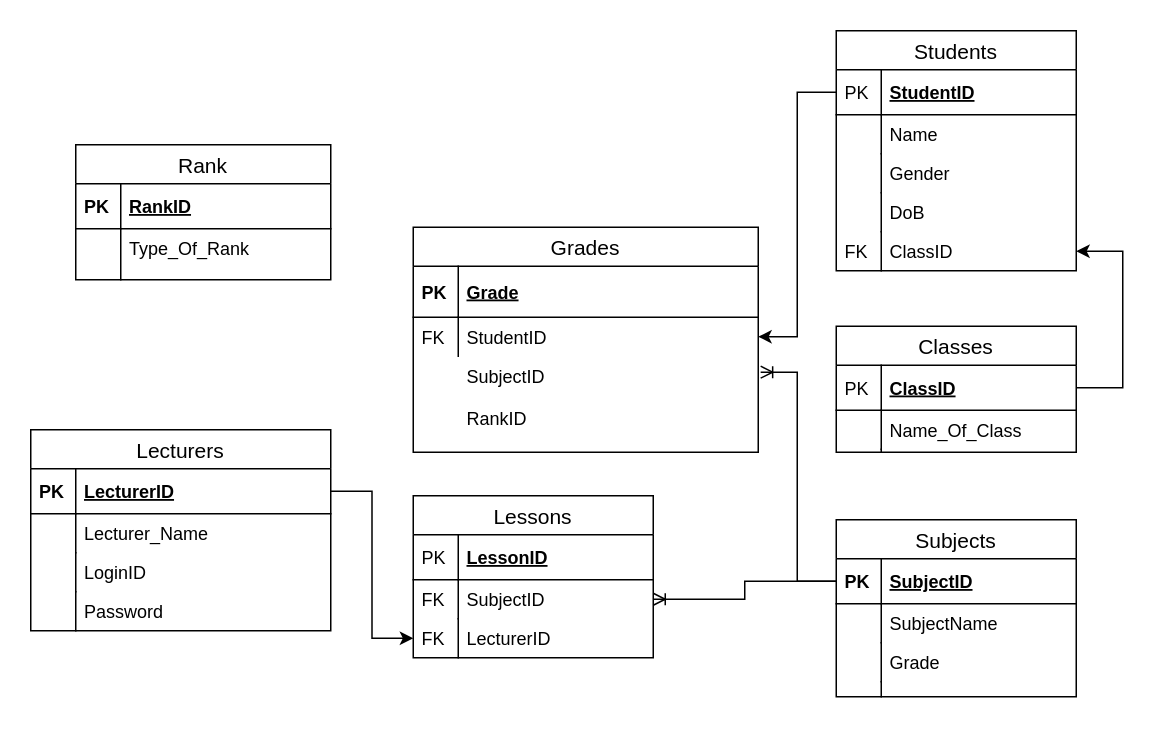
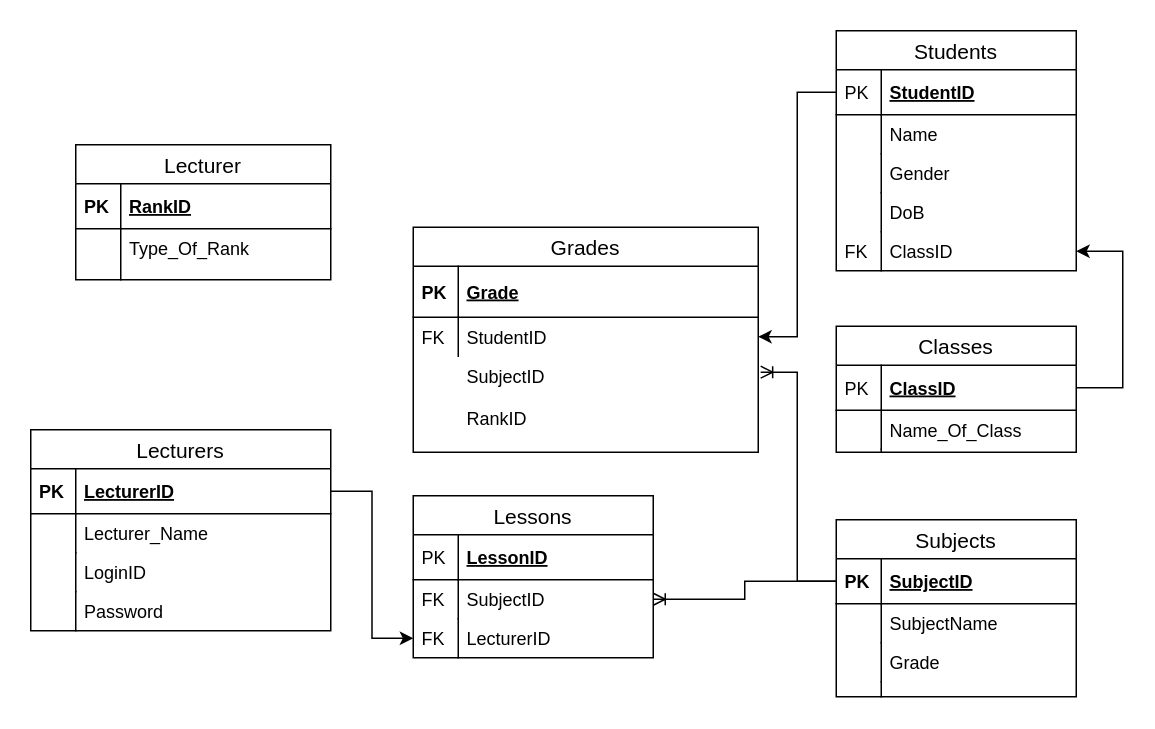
(203, 166) -> (203, 166)
